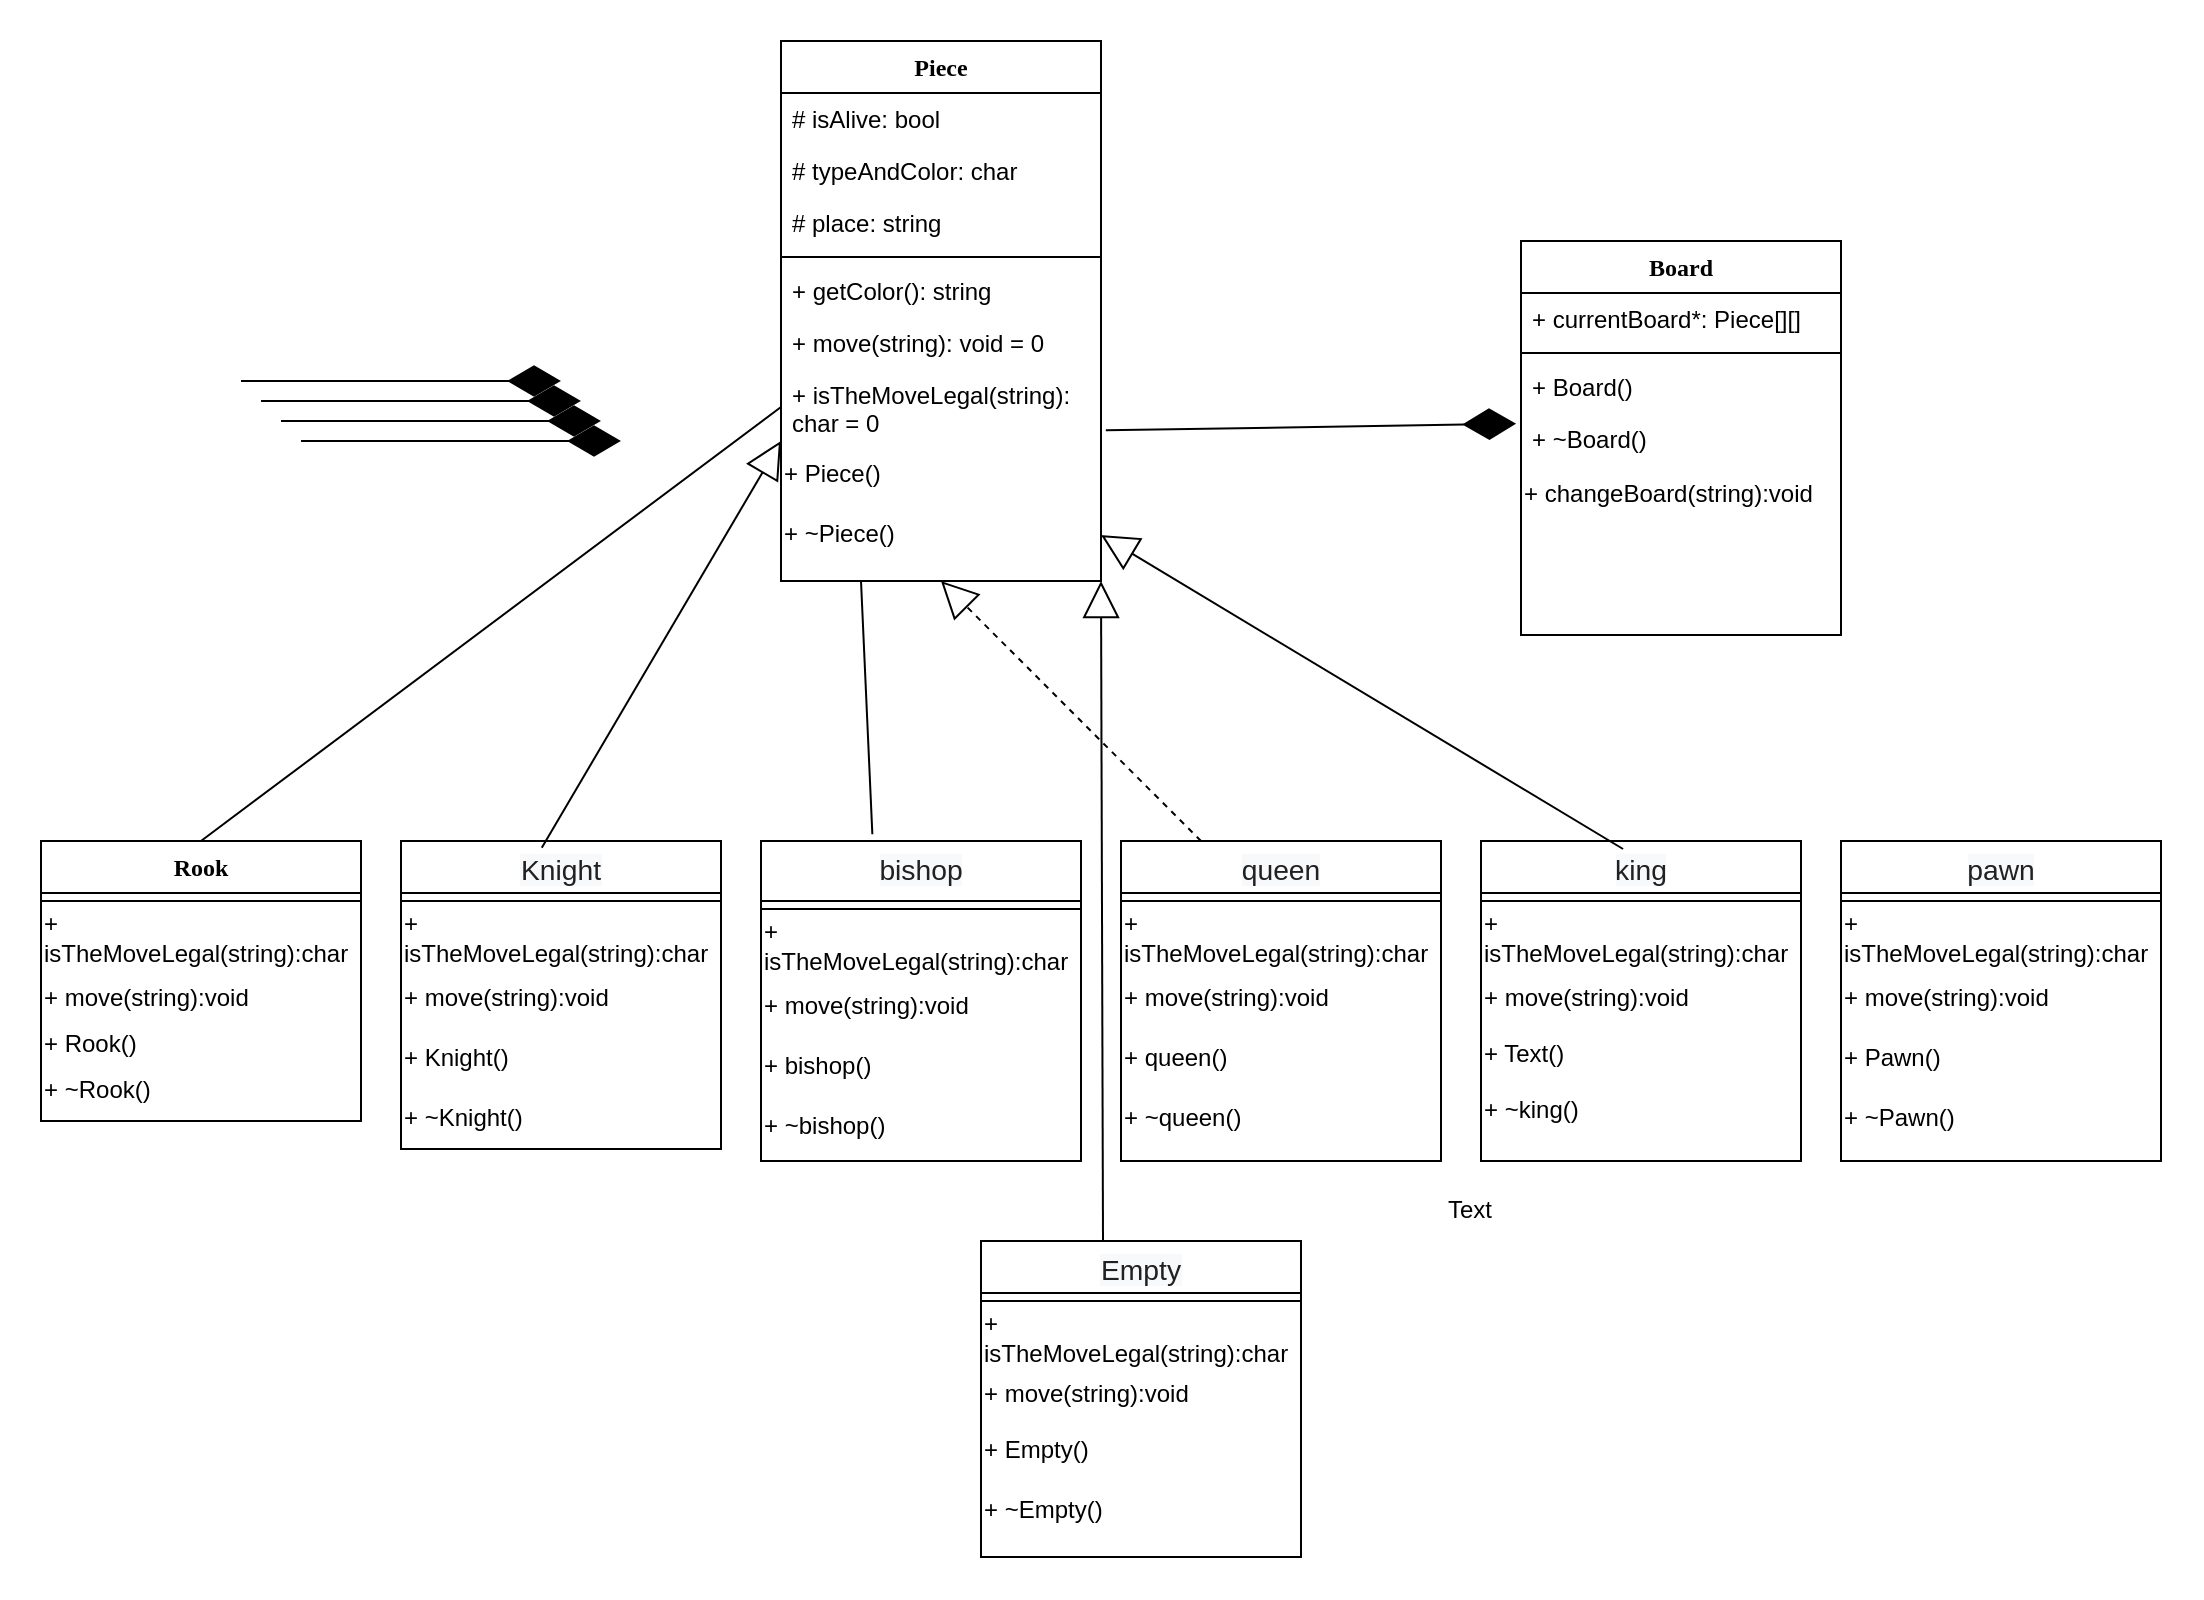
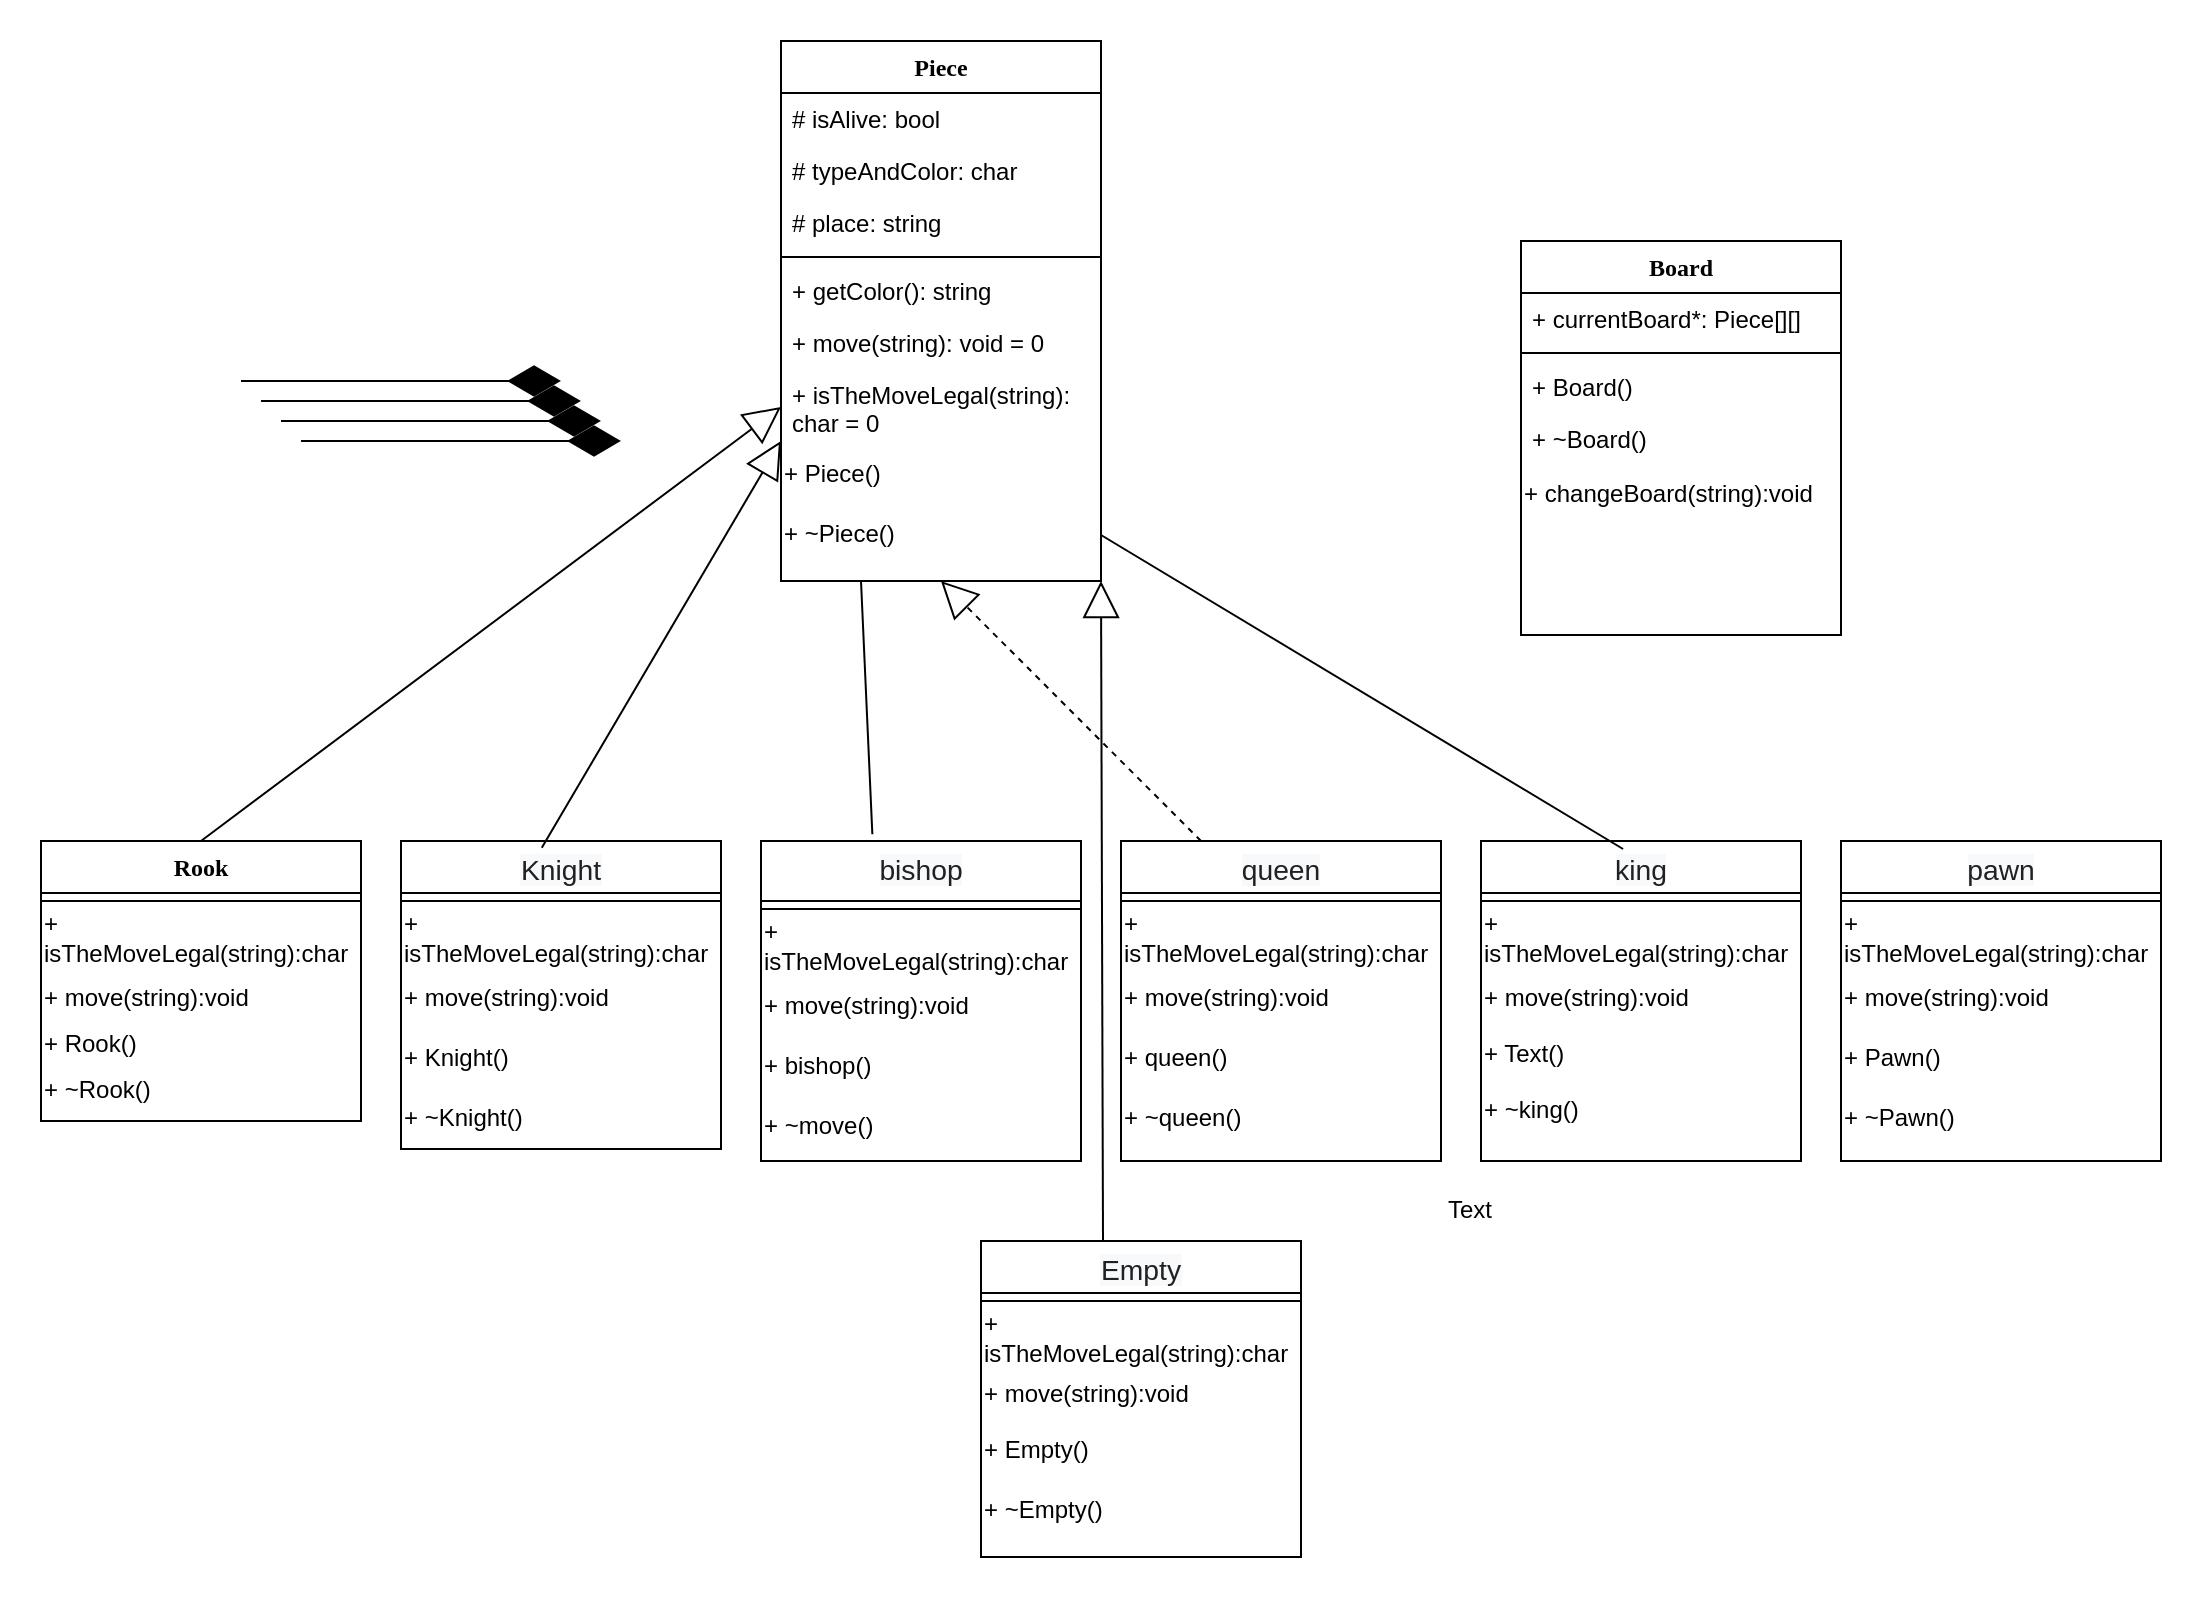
(765, 419) -> (750, 430)
(1285, 427) -> none
(1133, 554) -> (1117, 545)
(833, 1127) -> (822, 1127)
